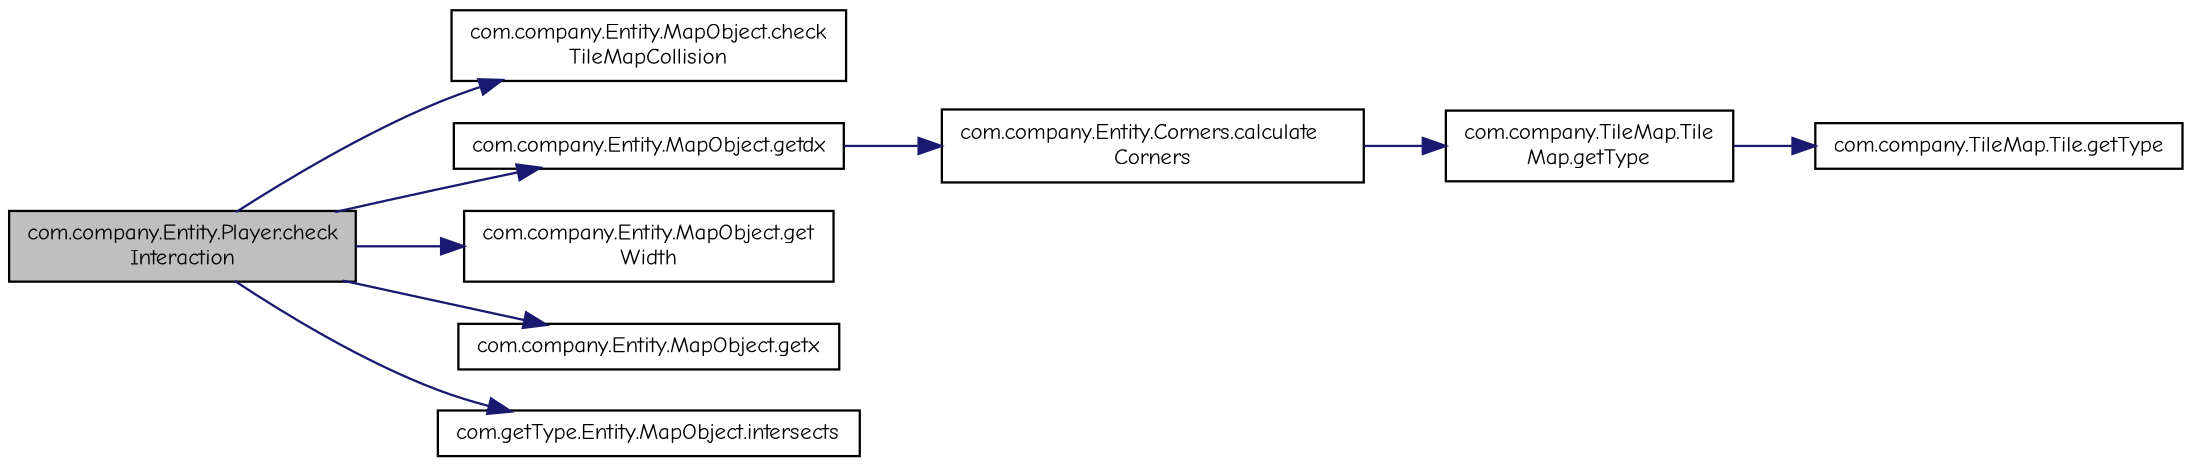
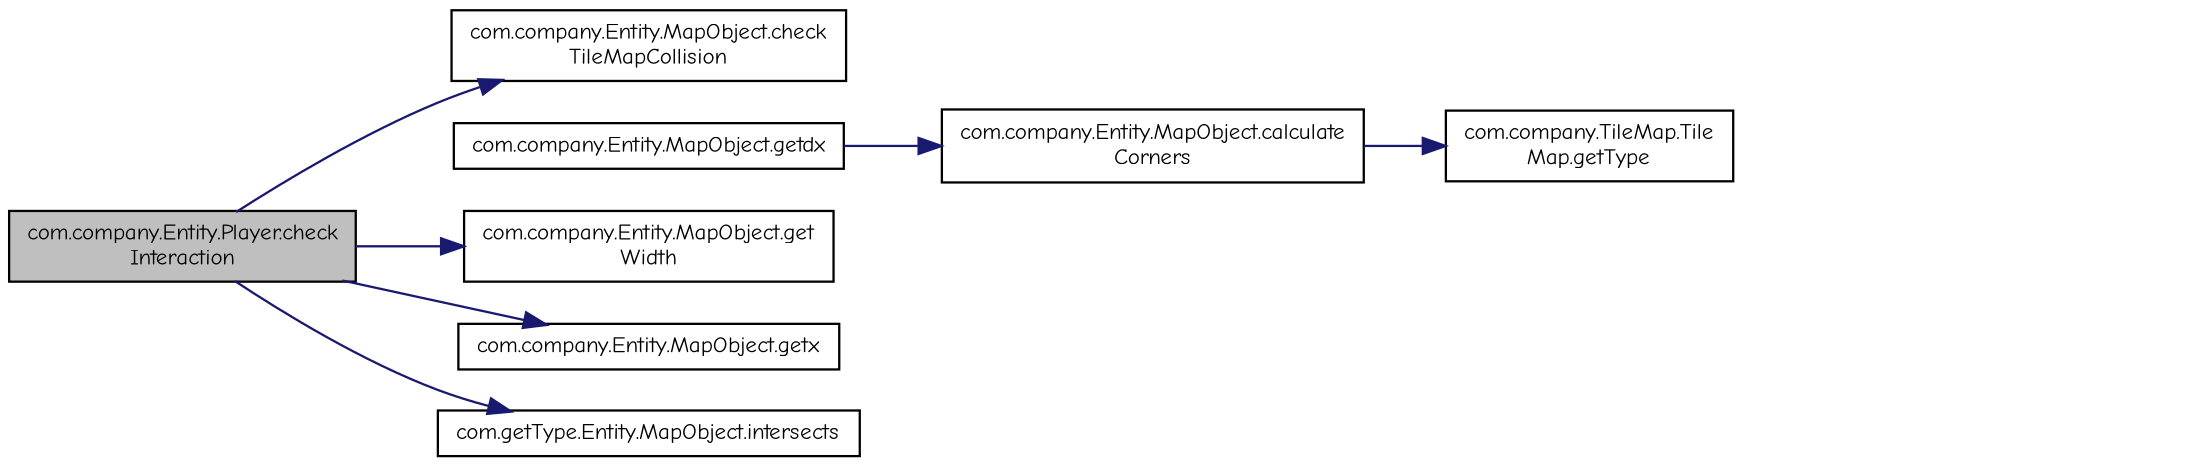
(1153, 146) -> (1153, 146)
(1999, 146) -> none
(426, 192) -> none
